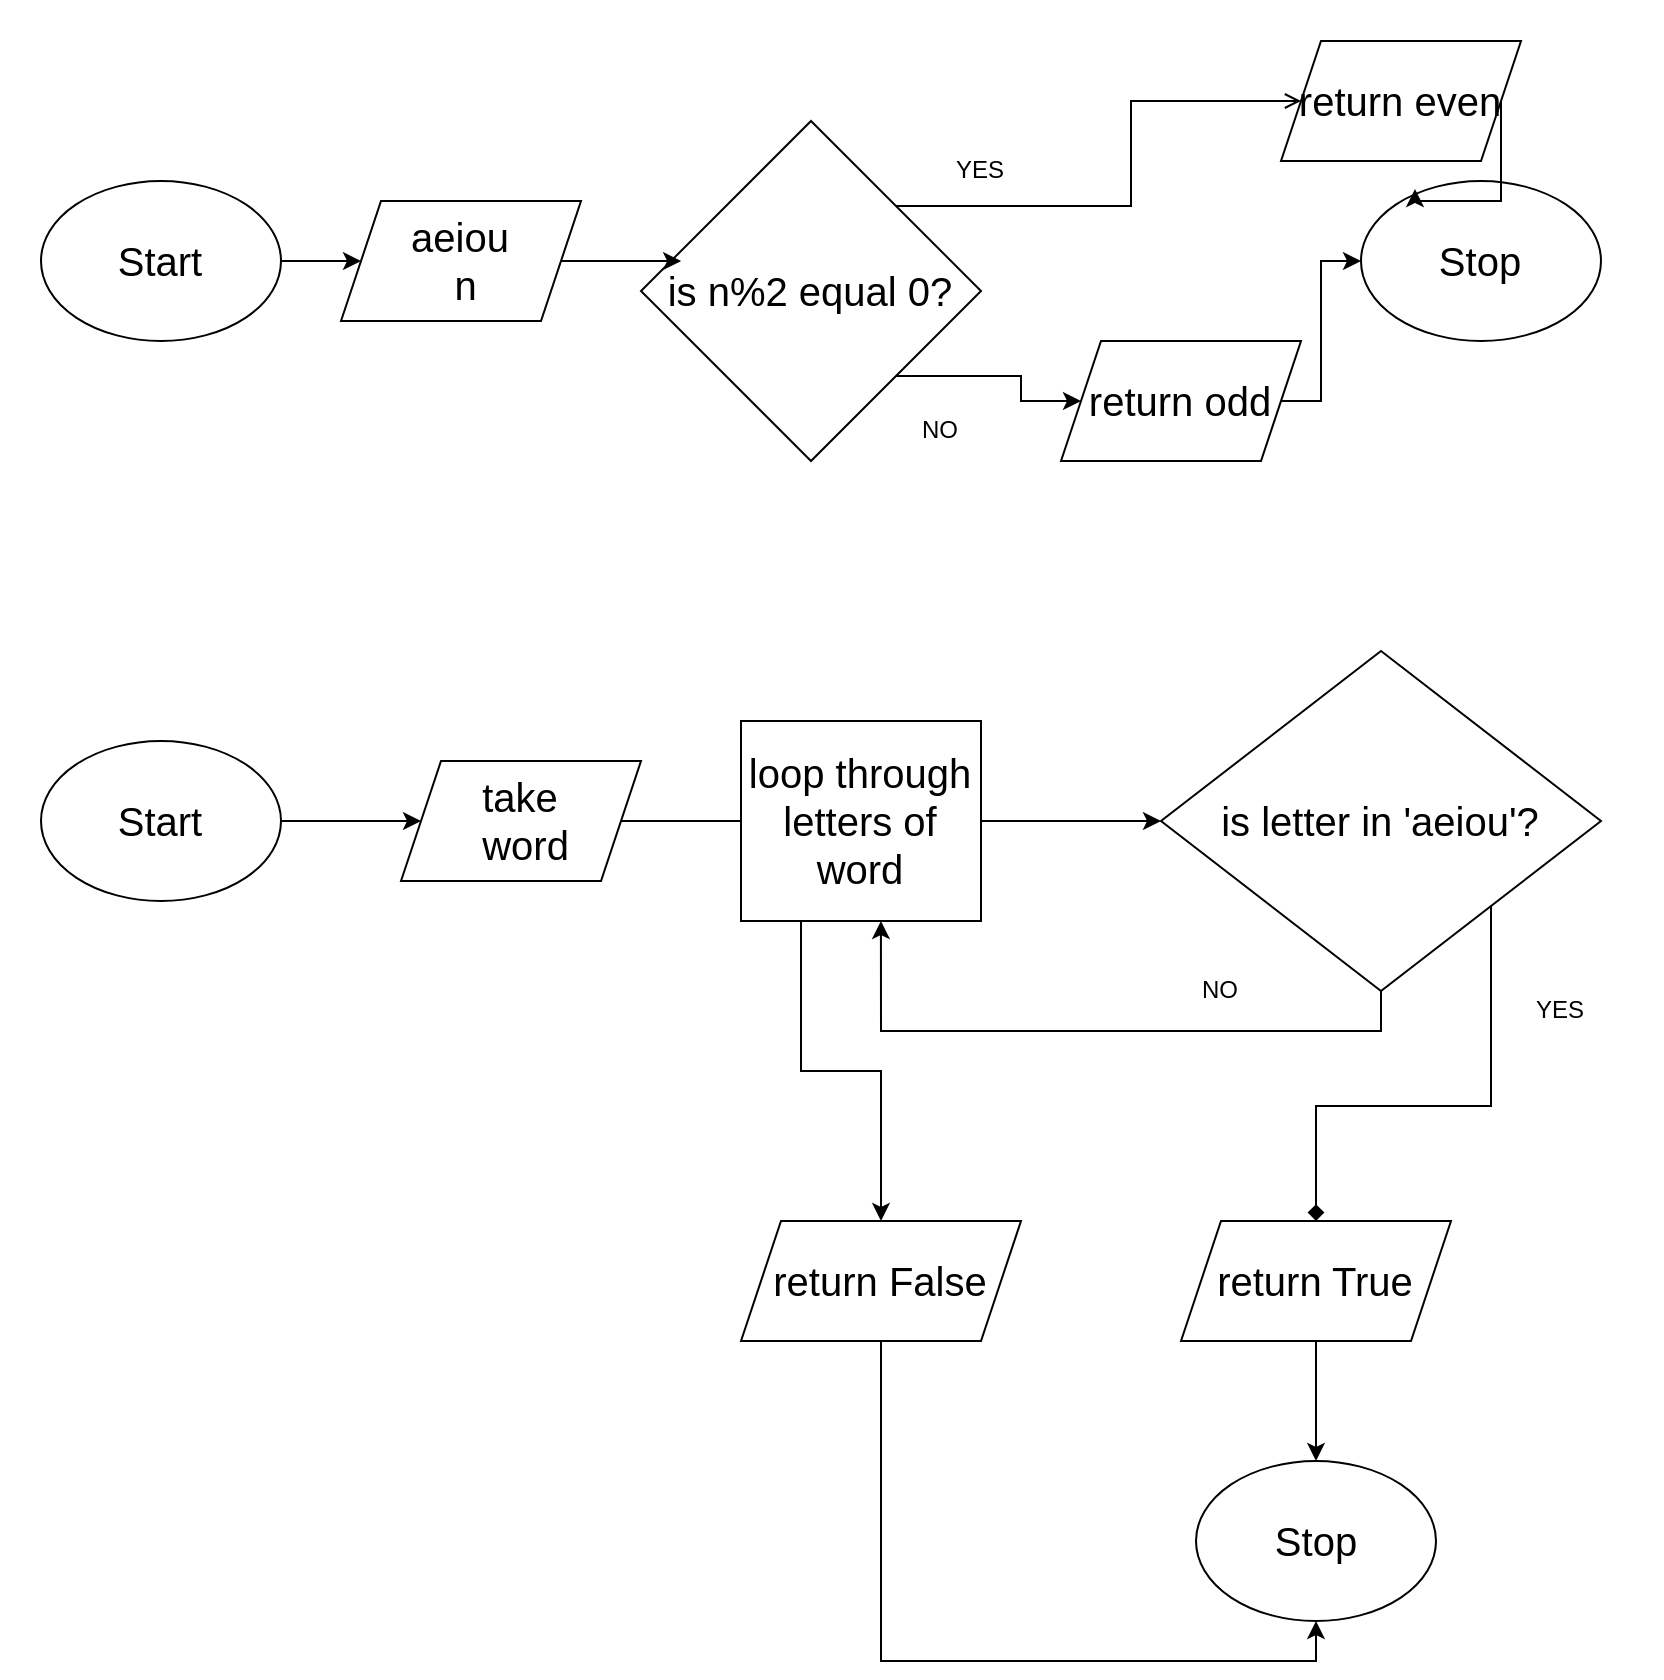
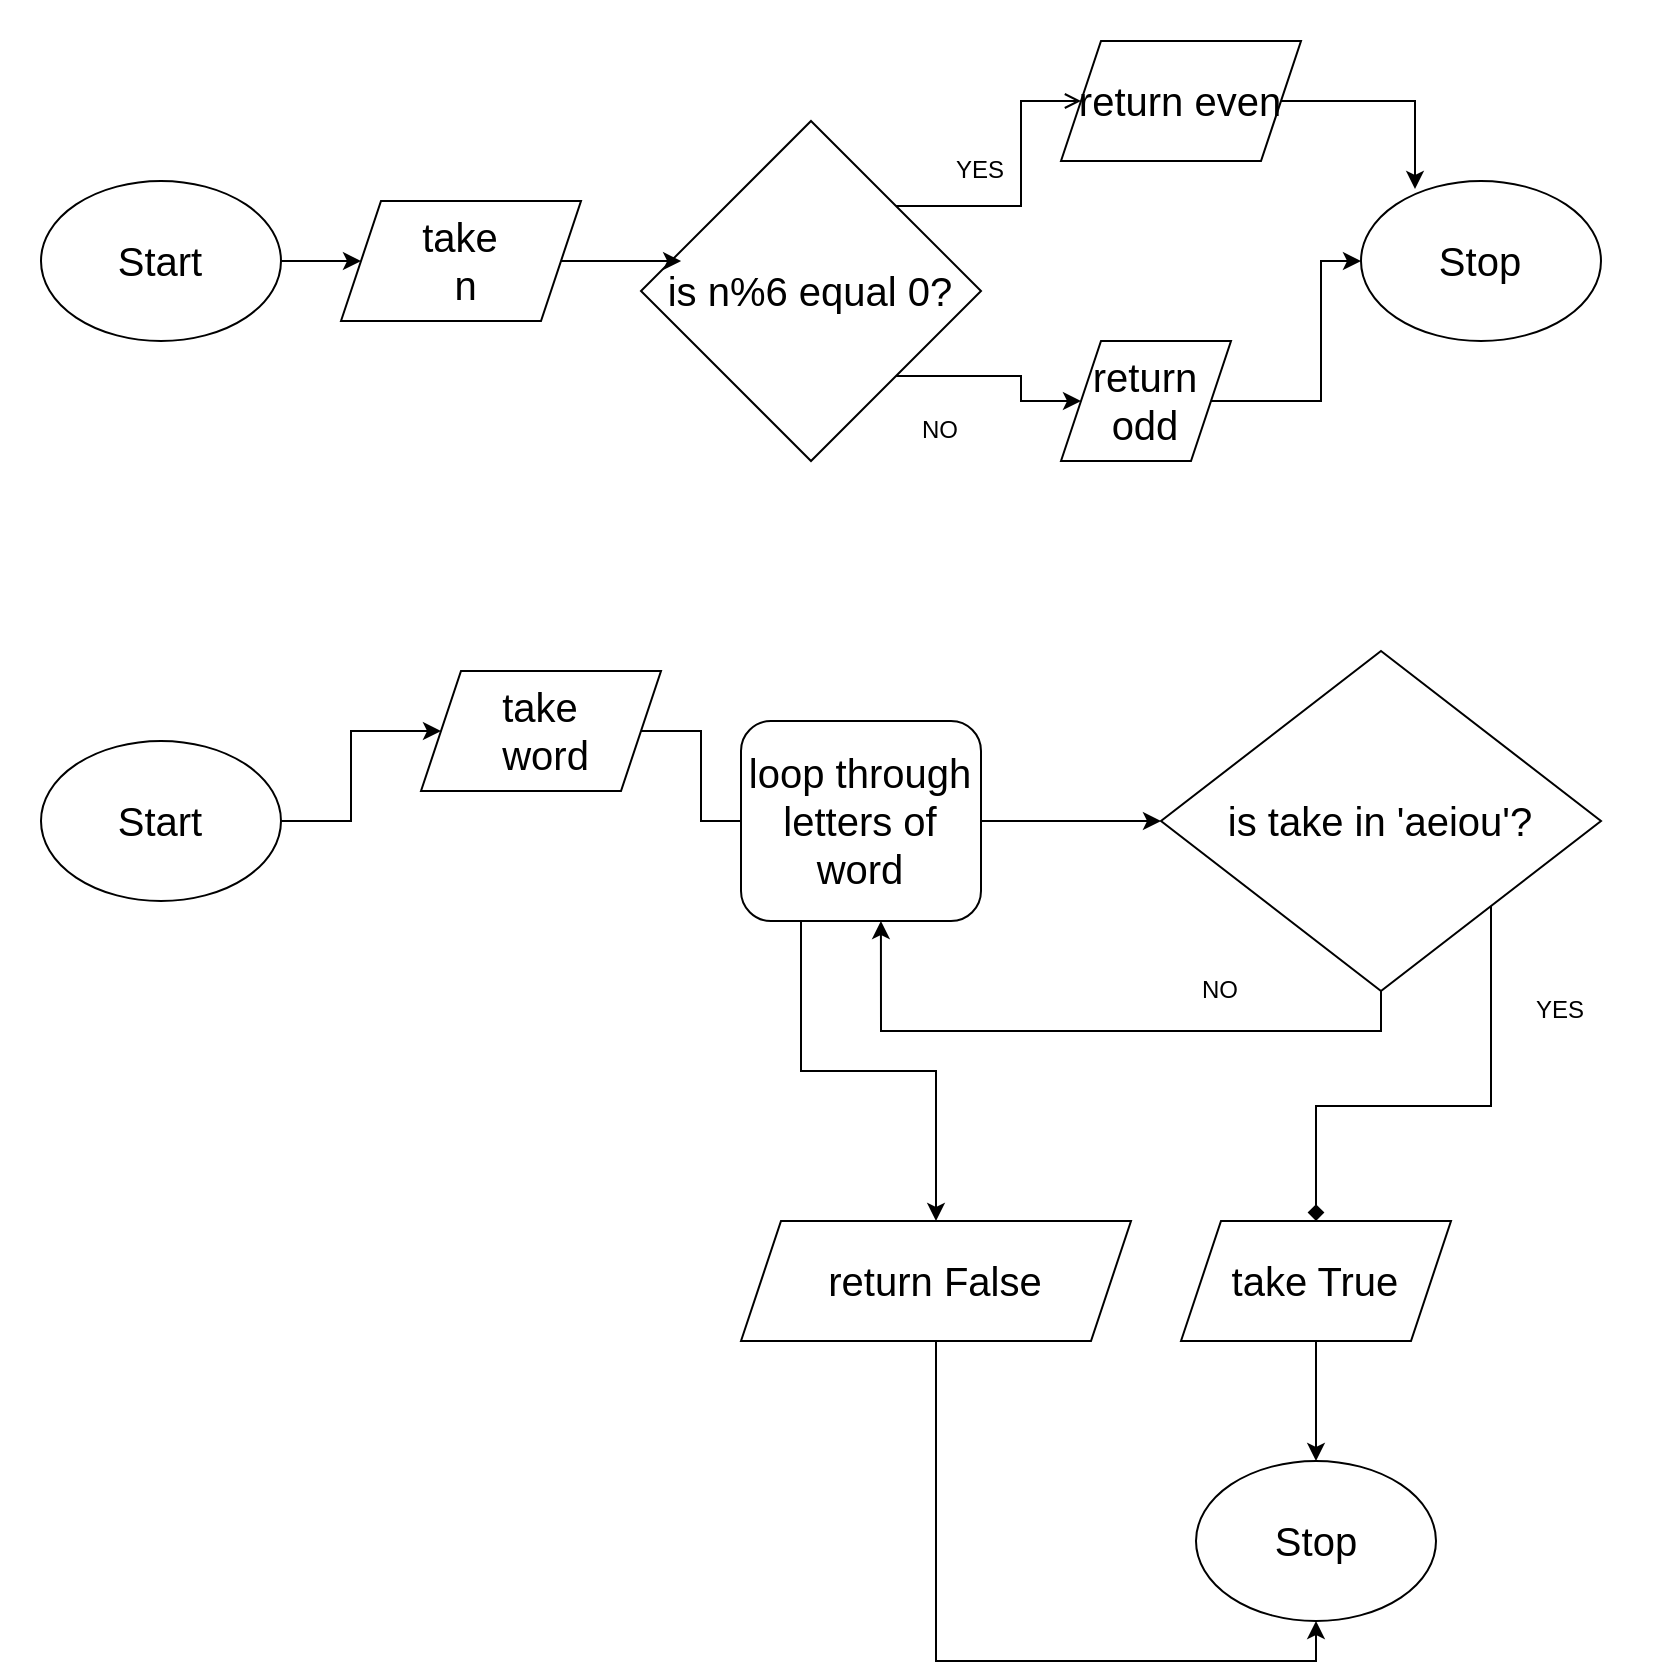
(1401, 101) -> (1181, 101)
(461, 261) -> (461, 261)
(811, 291) -> (811, 291)
(1181, 401) -> (1146, 401)
(521, 821) -> (541, 731)
(861, 821) -> (861, 821)
(1381, 821) -> (1381, 821)
(881, 1281) -> (936, 1281)
(1316, 1281) -> (1316, 1281)
